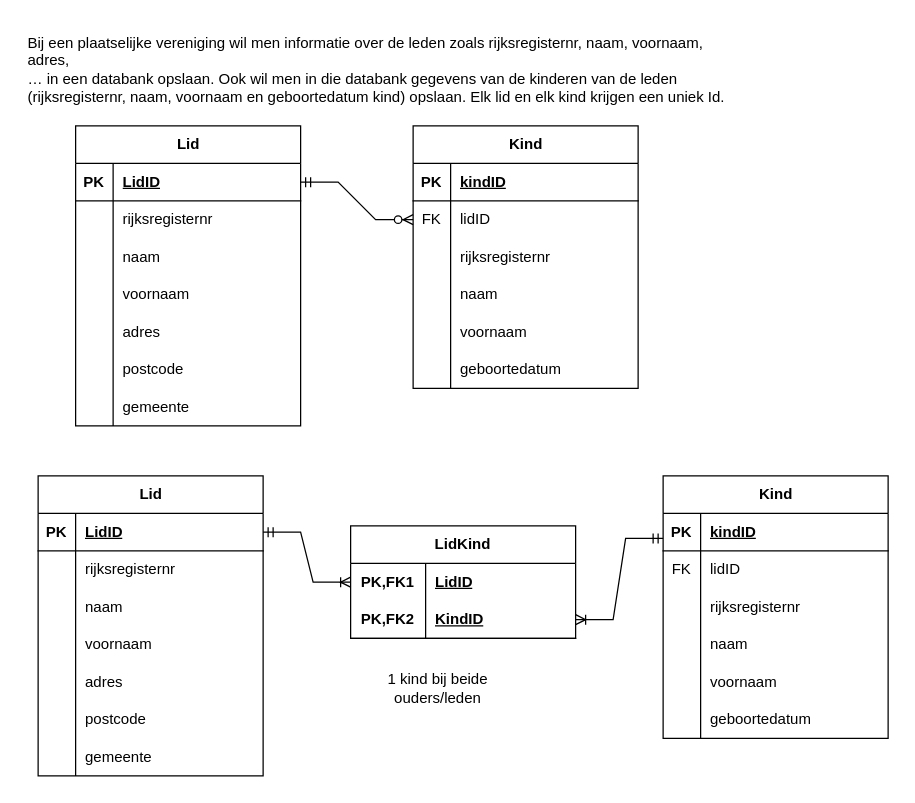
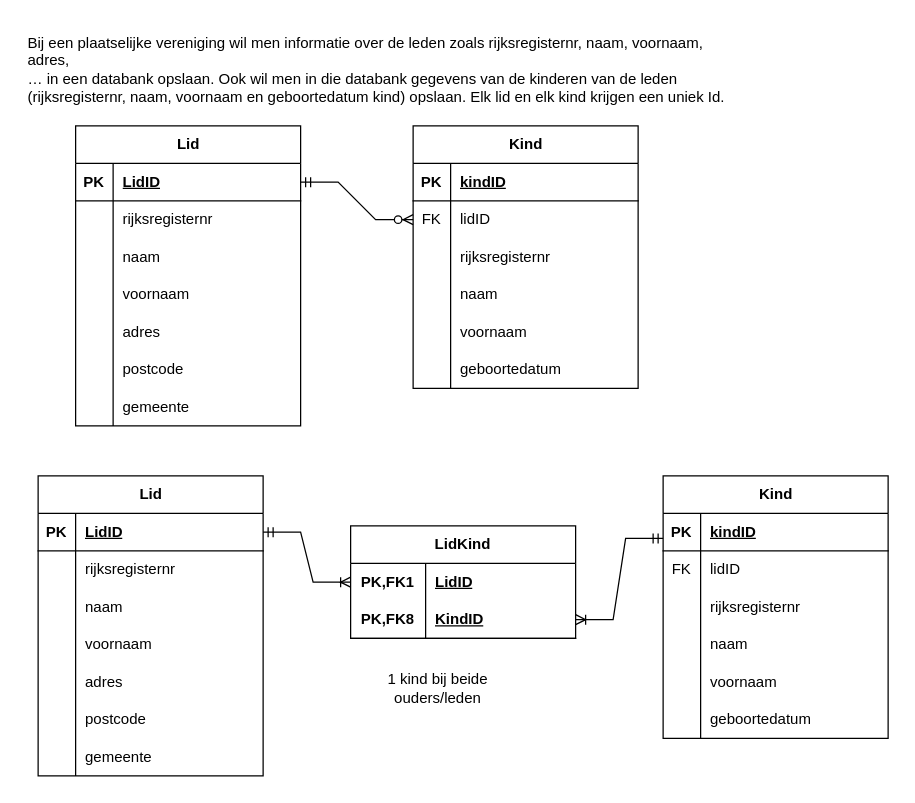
(388, 619) -> (388, 619)
